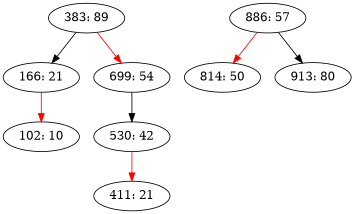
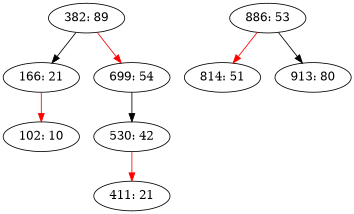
(87, 18) -> (87, 18)
(268, 18) -> (268, 18)
(222, 77) -> (222, 77)
